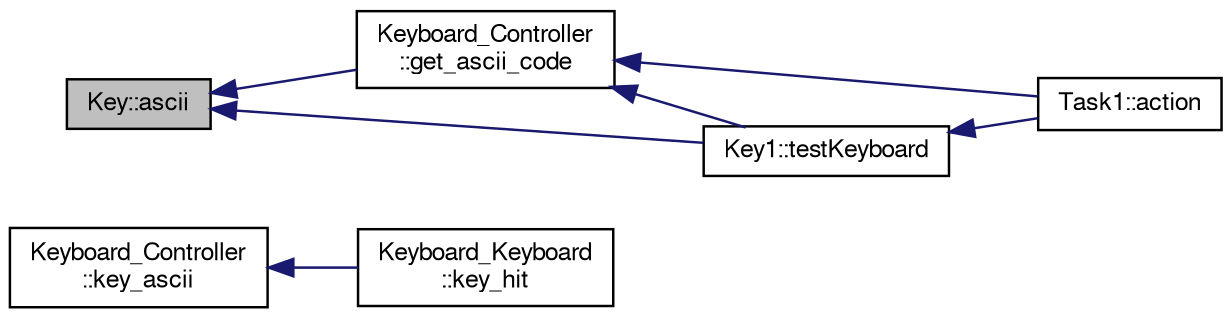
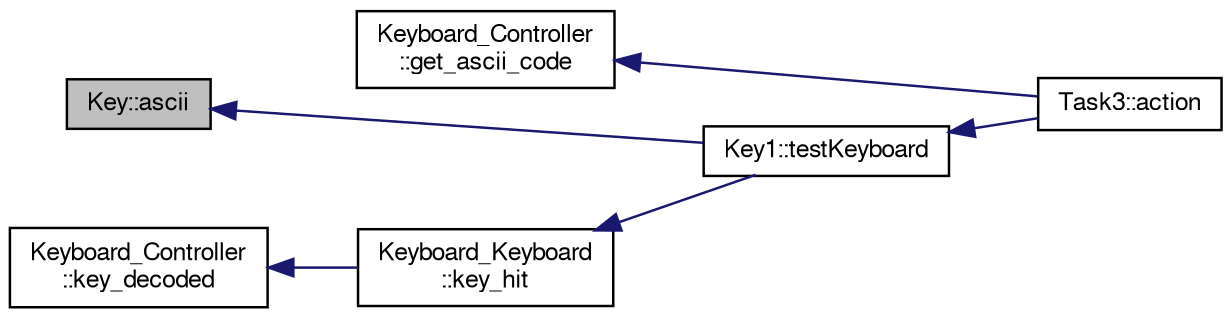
(296, 79) -> none
(1130, 104) -> (1130, 104)
(691, 111) -> (687, 198)
(139, 268) -> (139, 268)
